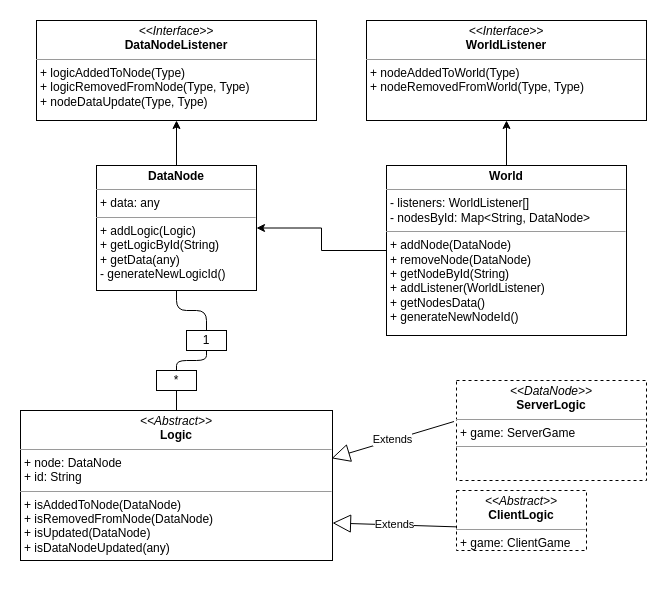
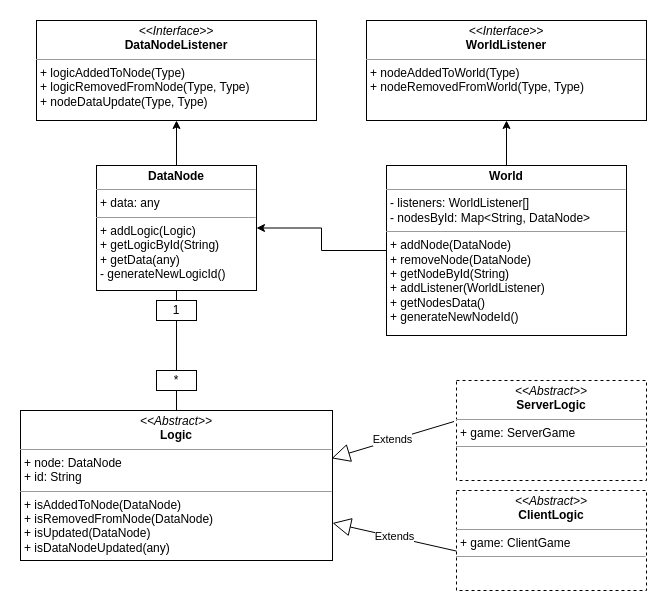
(207, 341) -> (177, 311)
(512, 402) -> (512, 402)
(522, 521) -> (552, 541)
